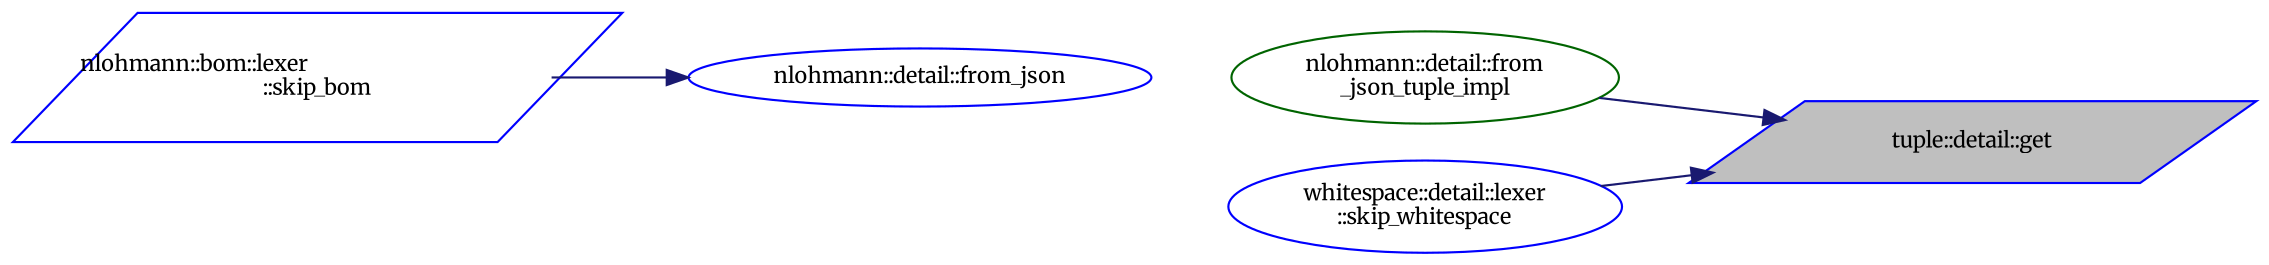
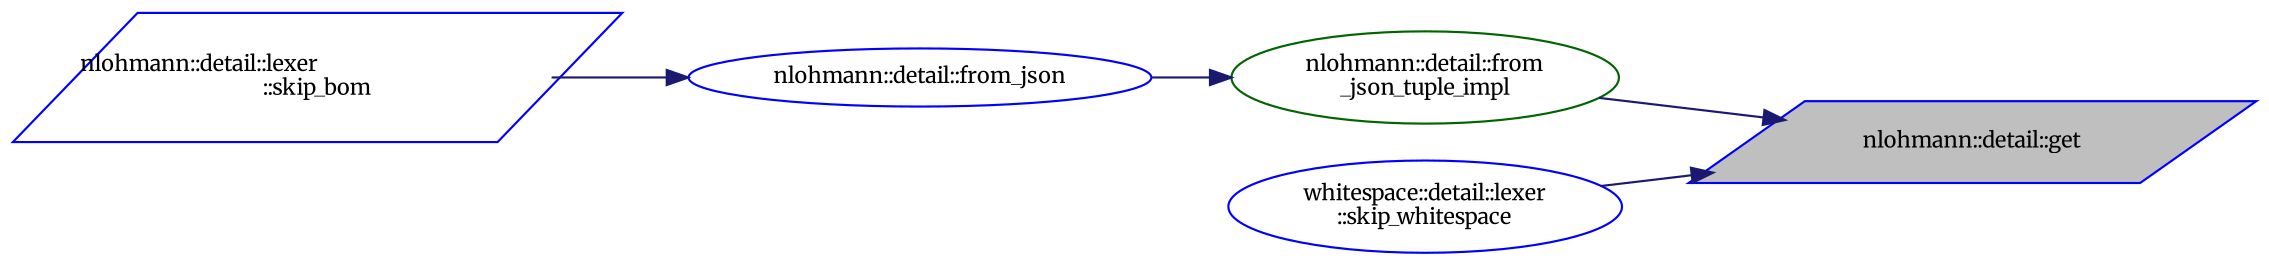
(318, 77) -> (318, 77)
none -> (1181, 77)
(1972, 142) -> (1972, 142)
